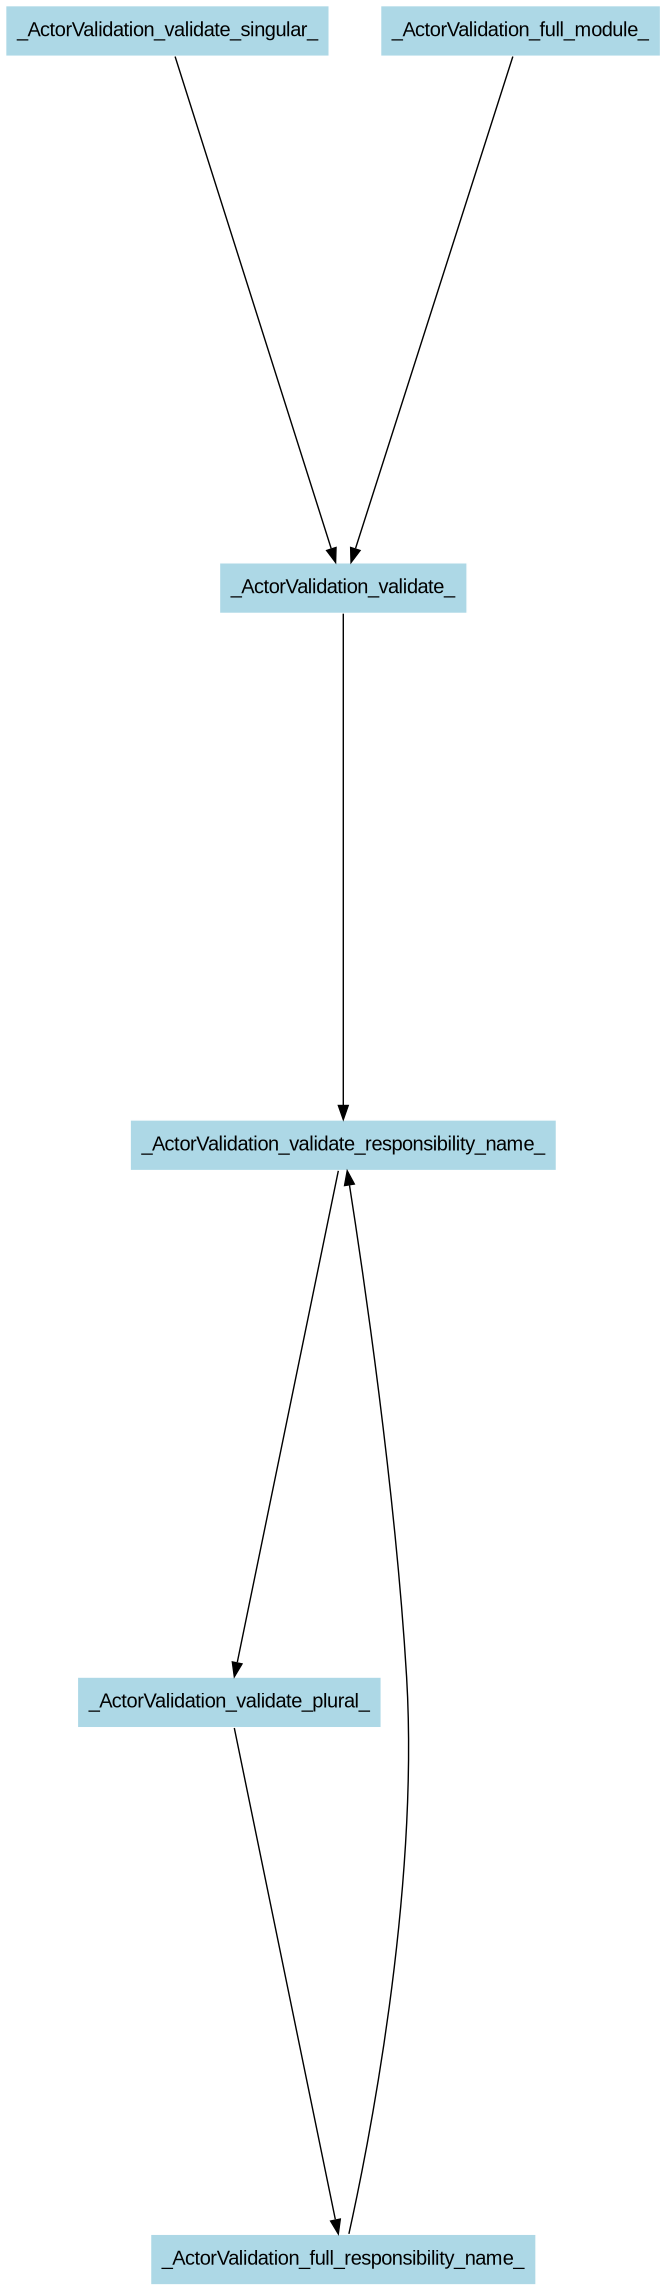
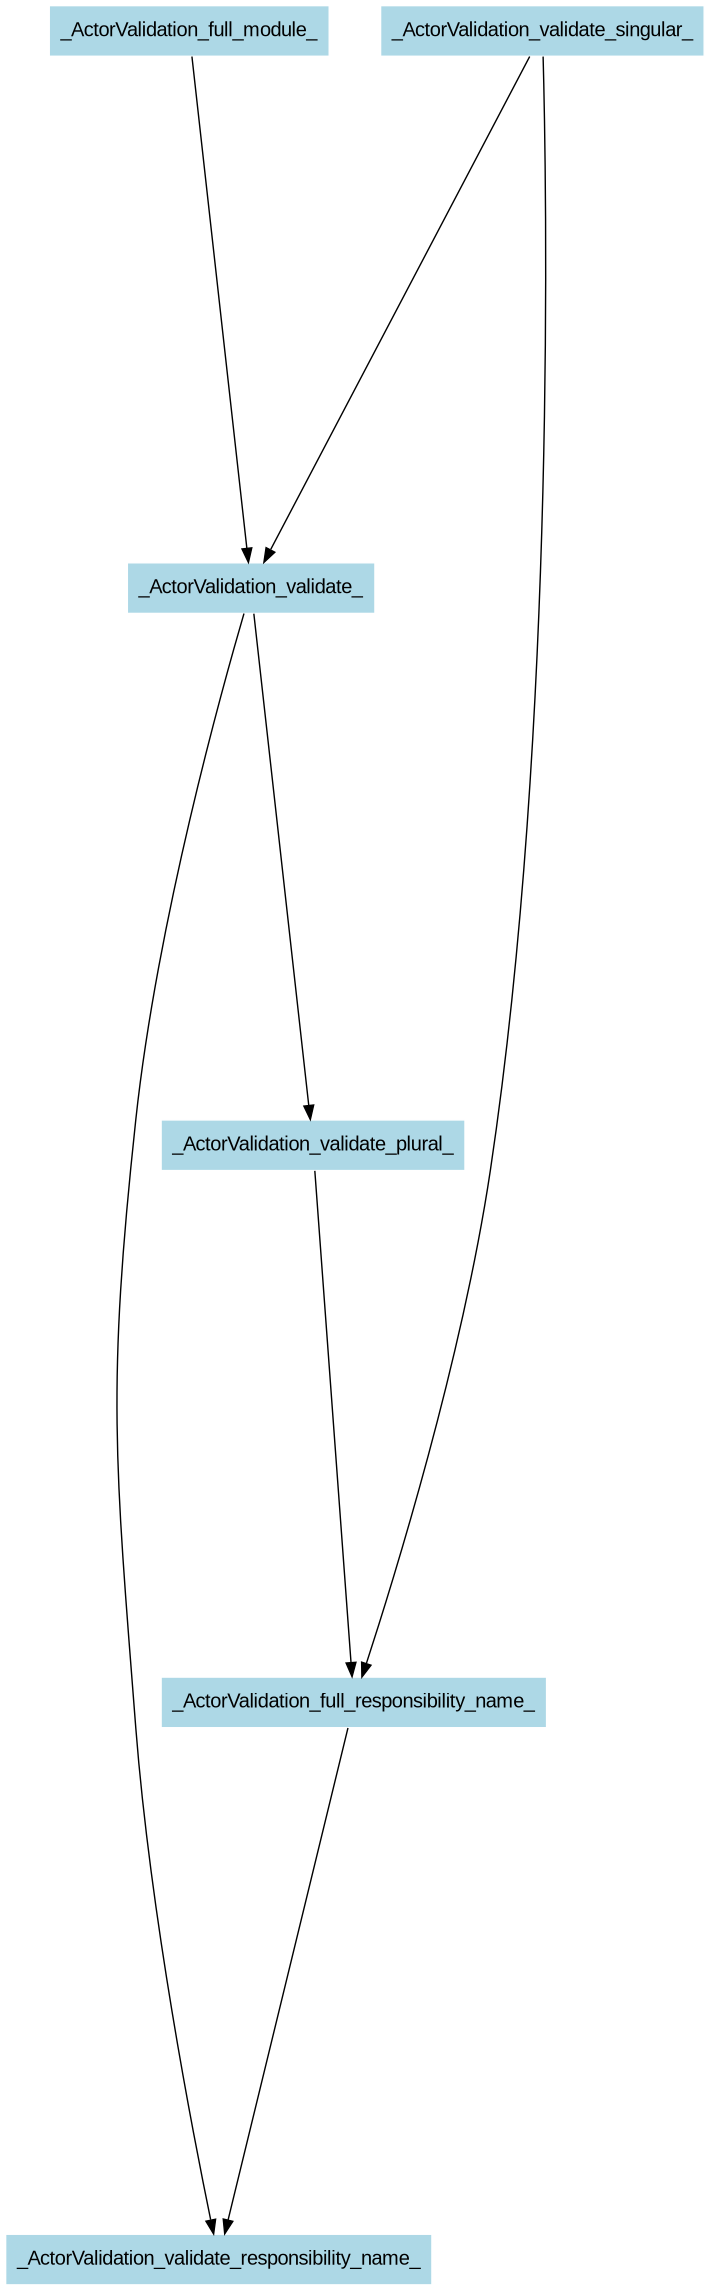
none -> (523, 869)
(288, 1417) -> (281, 859)
